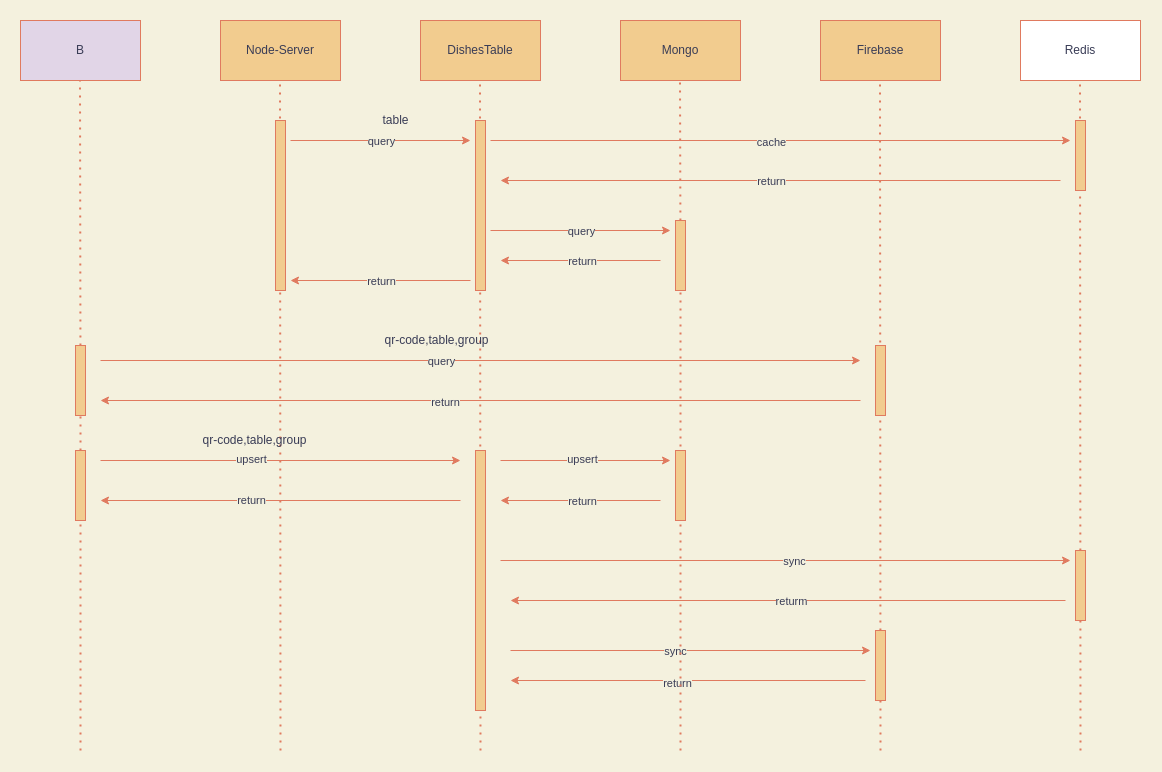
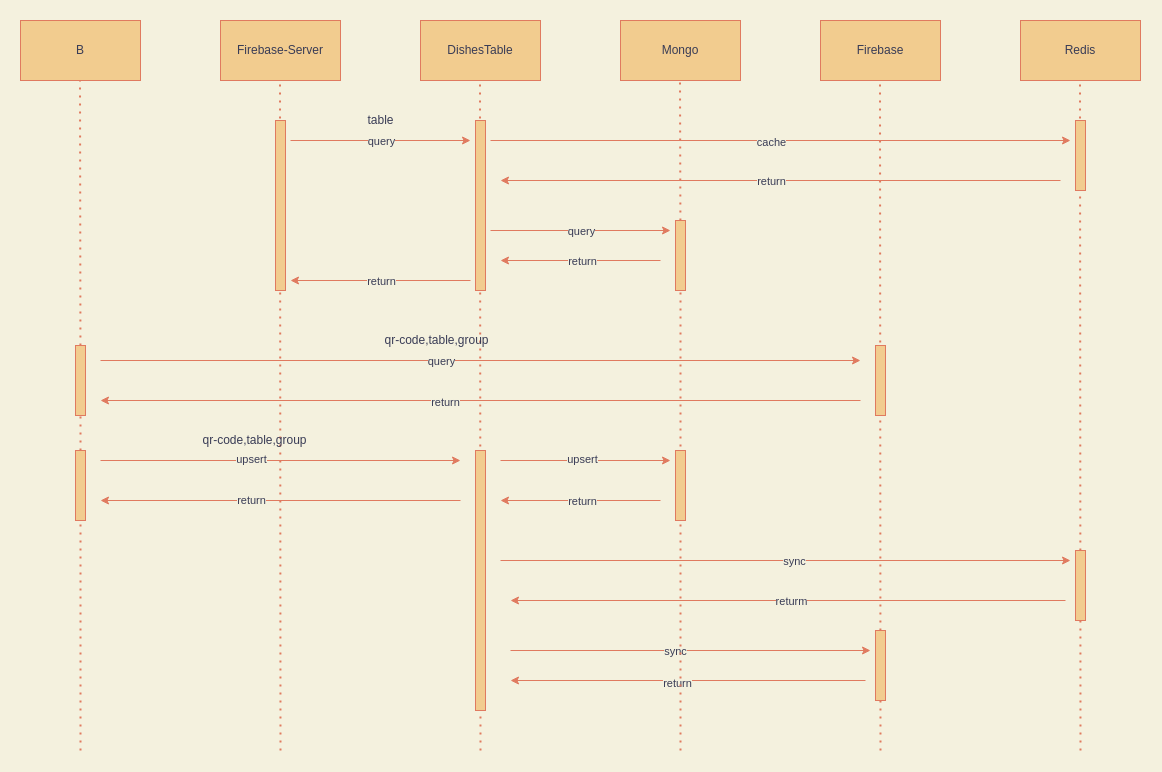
(81, 51) -> (81, 51)
(281, 51) -> (281, 51)
(1081, 51) -> (1081, 51)
(396, 121) -> (381, 121)
